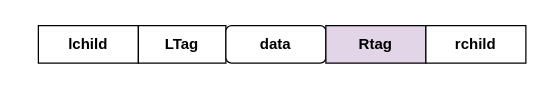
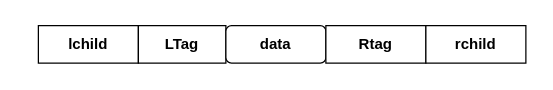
(376, 44) -> (376, 44)
